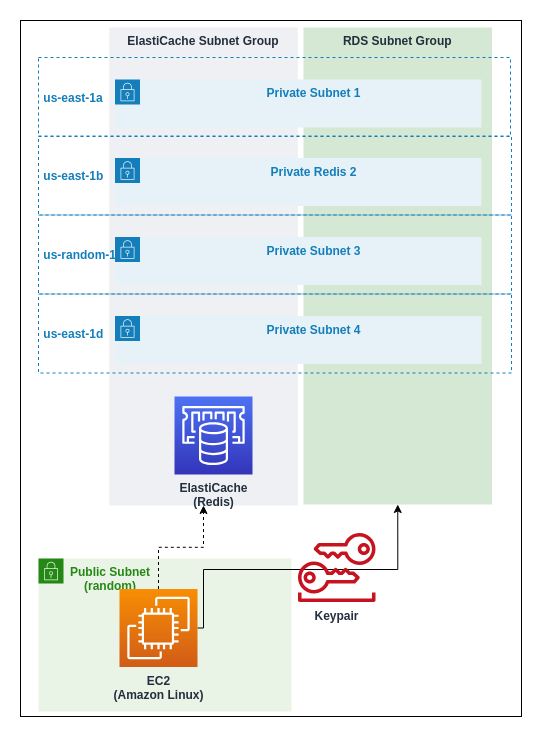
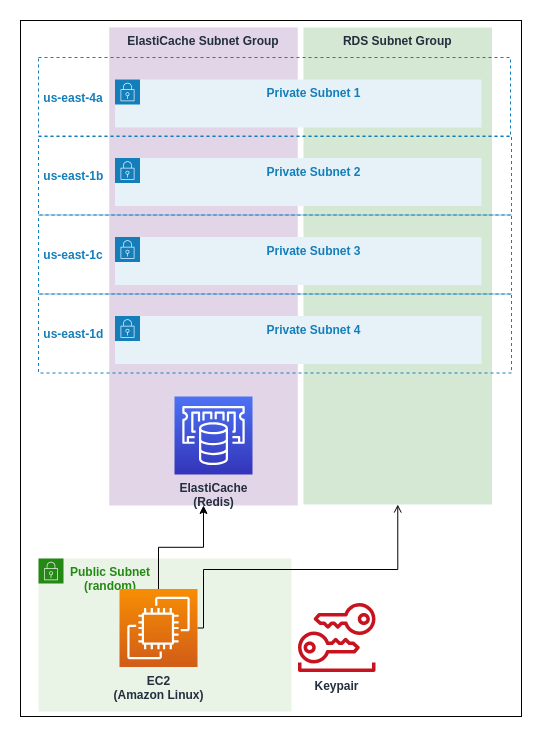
(203, 41) -> (203, 41)
(74, 98) -> (74, 98)
(314, 173) -> (314, 173)
(80, 255) -> (74, 255)
(398, 513) -> (398, 511)
(179, 547) -> (179, 547)
(337, 568) -> (337, 638)
